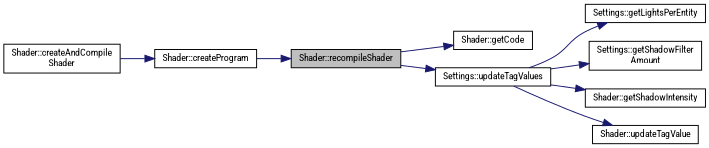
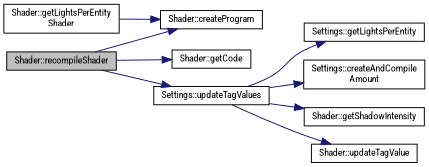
(645, 56) -> (364, 74)
(62, 59) -> (62, 19)
(269, 59) -> (132, 42)
